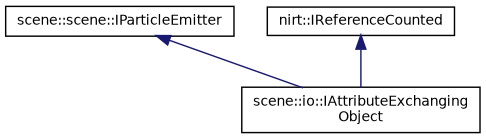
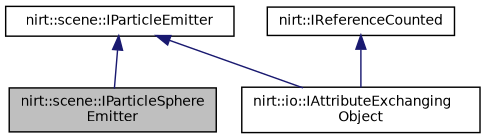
(120, 21) -> (120, 21)
none -> (113, 110)
(361, 110) -> (361, 110)
